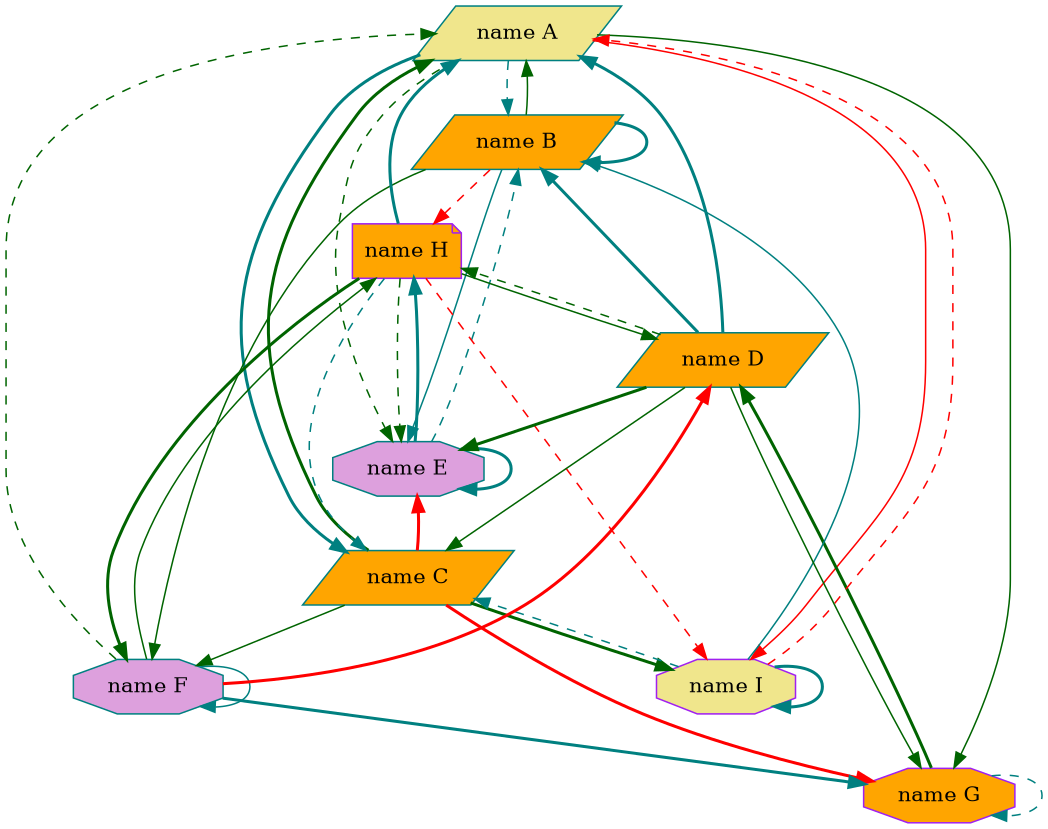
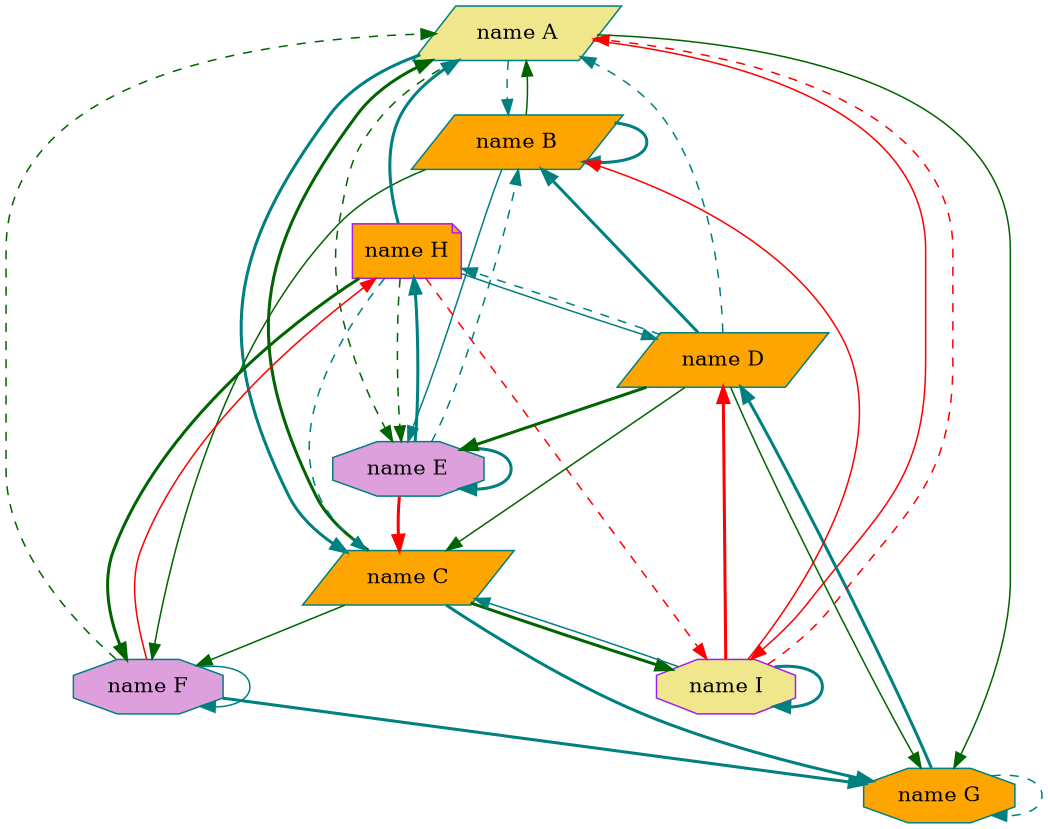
(695, 179) -> (695, 179)
(467, 192) -> none
(569, 303) -> (569, 303)
(552, 305) -> (552, 305)
(850, 361) -> (850, 361)
(193, 457) -> (193, 457)
(418, 531) -> (398, 516)
(853, 601) -> (853, 601)
(493, 622) -> (725, 531)
(584, 634) -> (584, 634)
(642, 714) -> (642, 714)
(939, 796) -> (939, 796)
